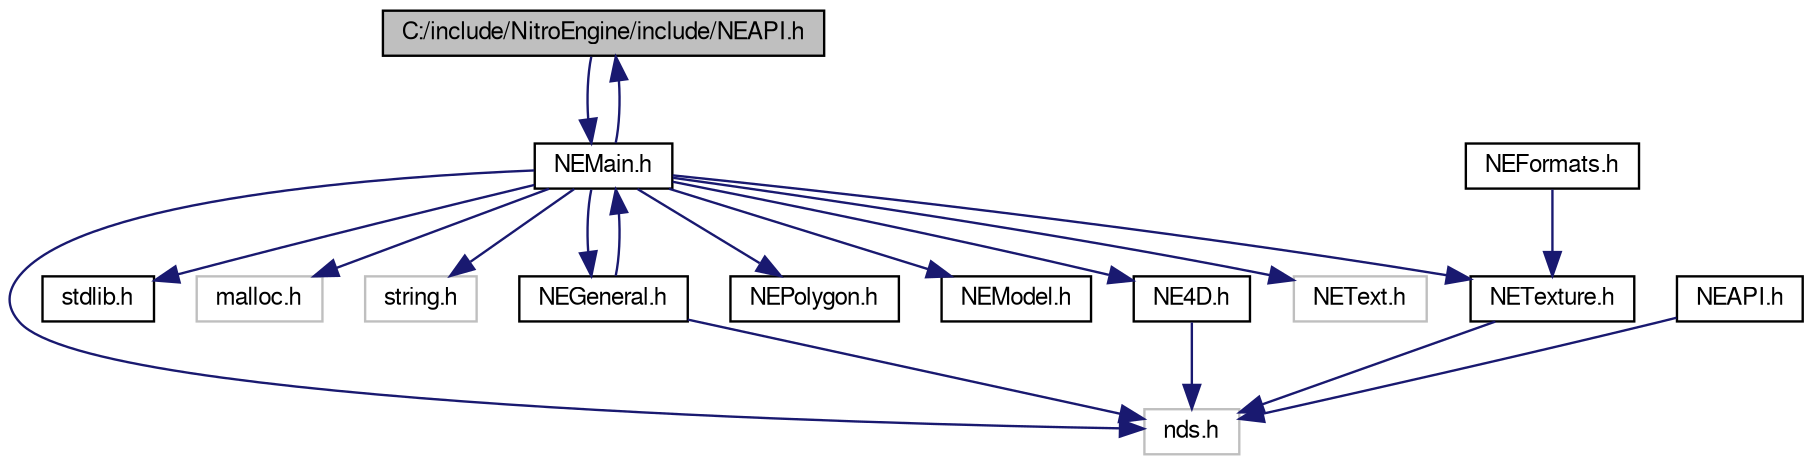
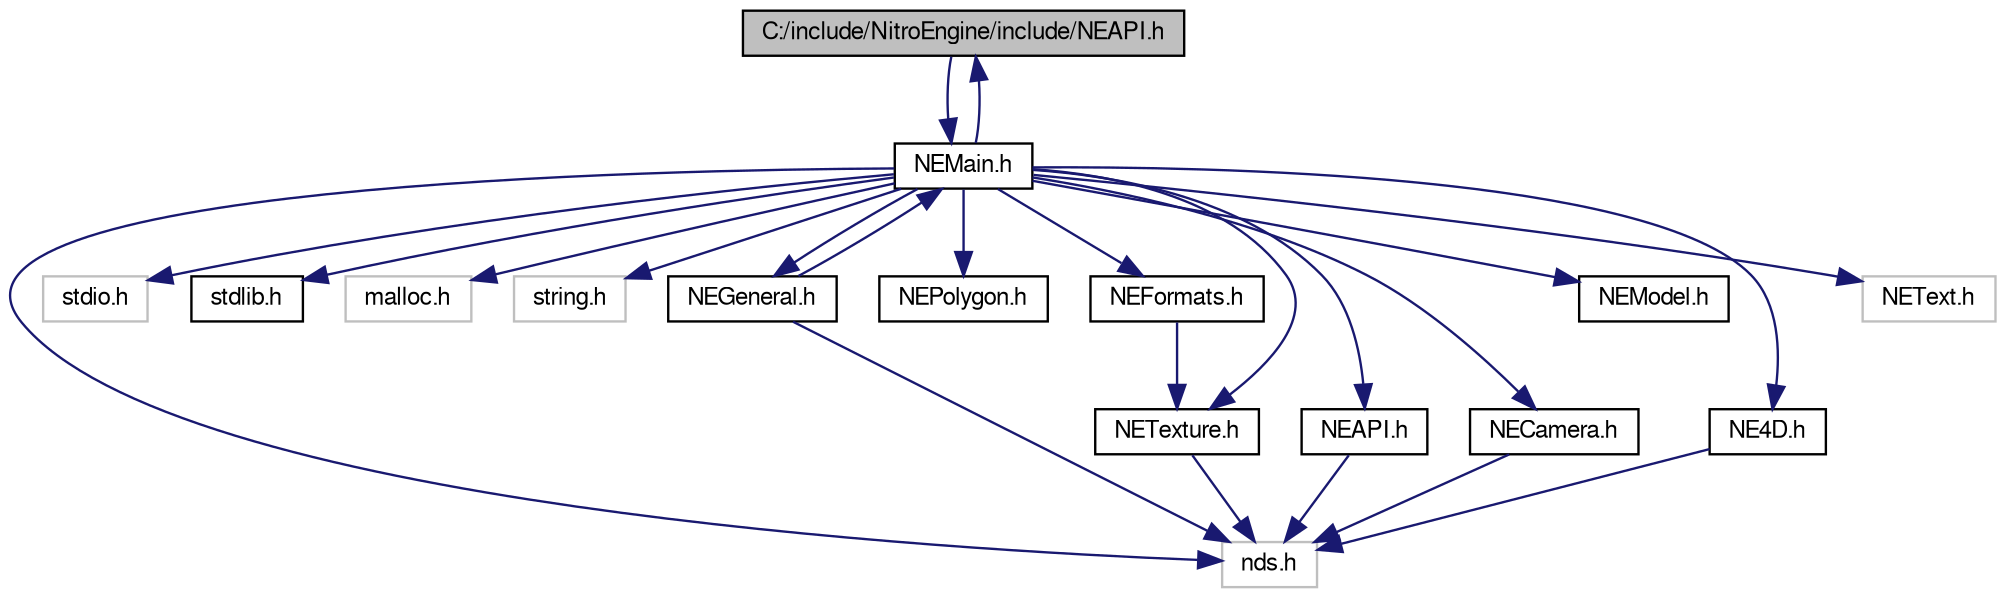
none -> (1060, 226)
none -> (1313, 268)
none -> (95, 299)
none -> (1554, 432)
